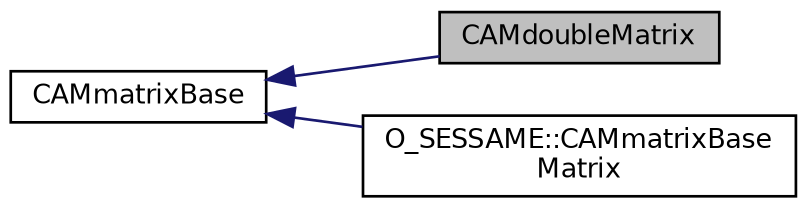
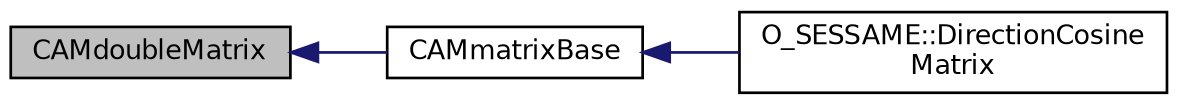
(367, 66) -> (353, 52)
(579, 156) -> (953, 52)
